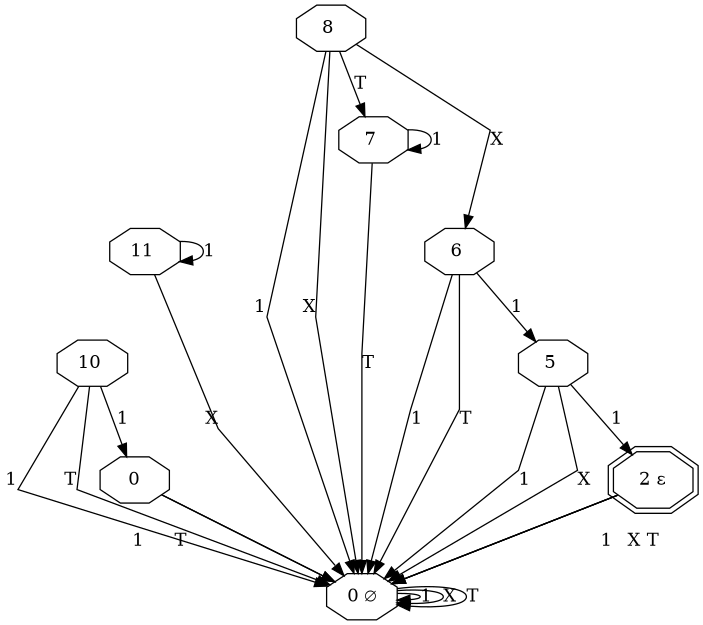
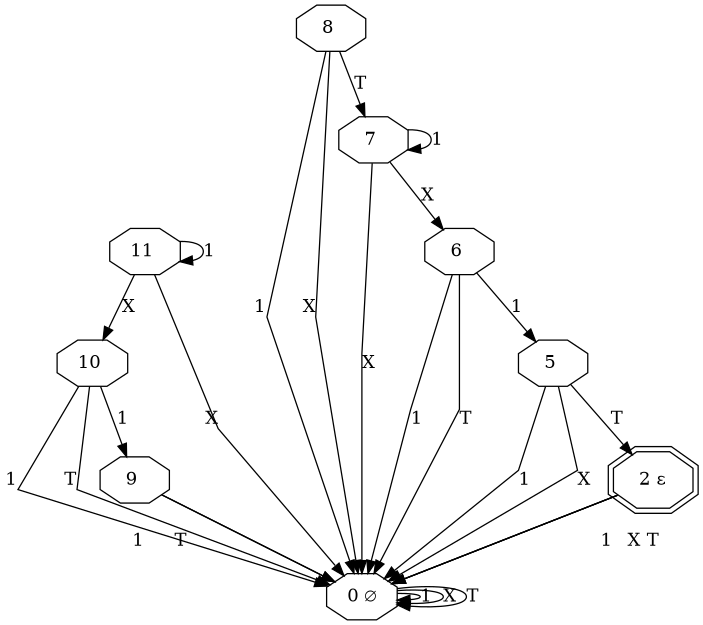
(460, 111) -> (413, 191)
none -> (122, 301)
(368, 363) -> (368, 363)
(617, 419) -> (617, 419)
(135, 480) -> (135, 480)
